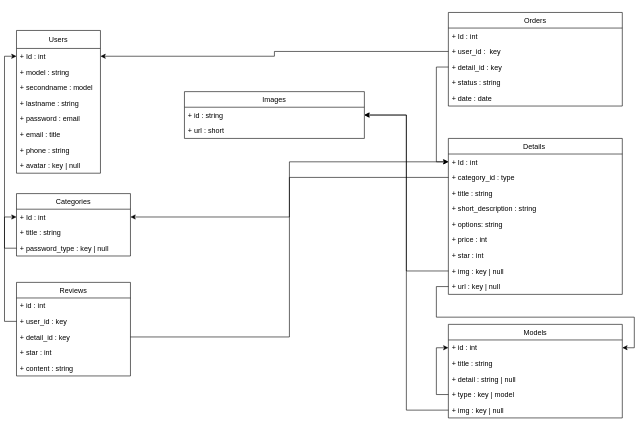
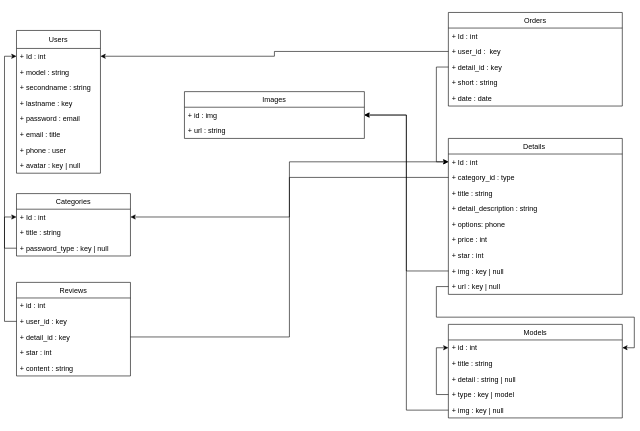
(481, 83) -> (479, 83)
(55, 88) -> (57, 88)
(52, 103) -> (47, 103)
(208, 115) -> (202, 115)
(209, 131) -> (210, 131)
(47, 150) -> (44, 150)
(502, 209) -> (502, 209)
(481, 224) -> (480, 224)
